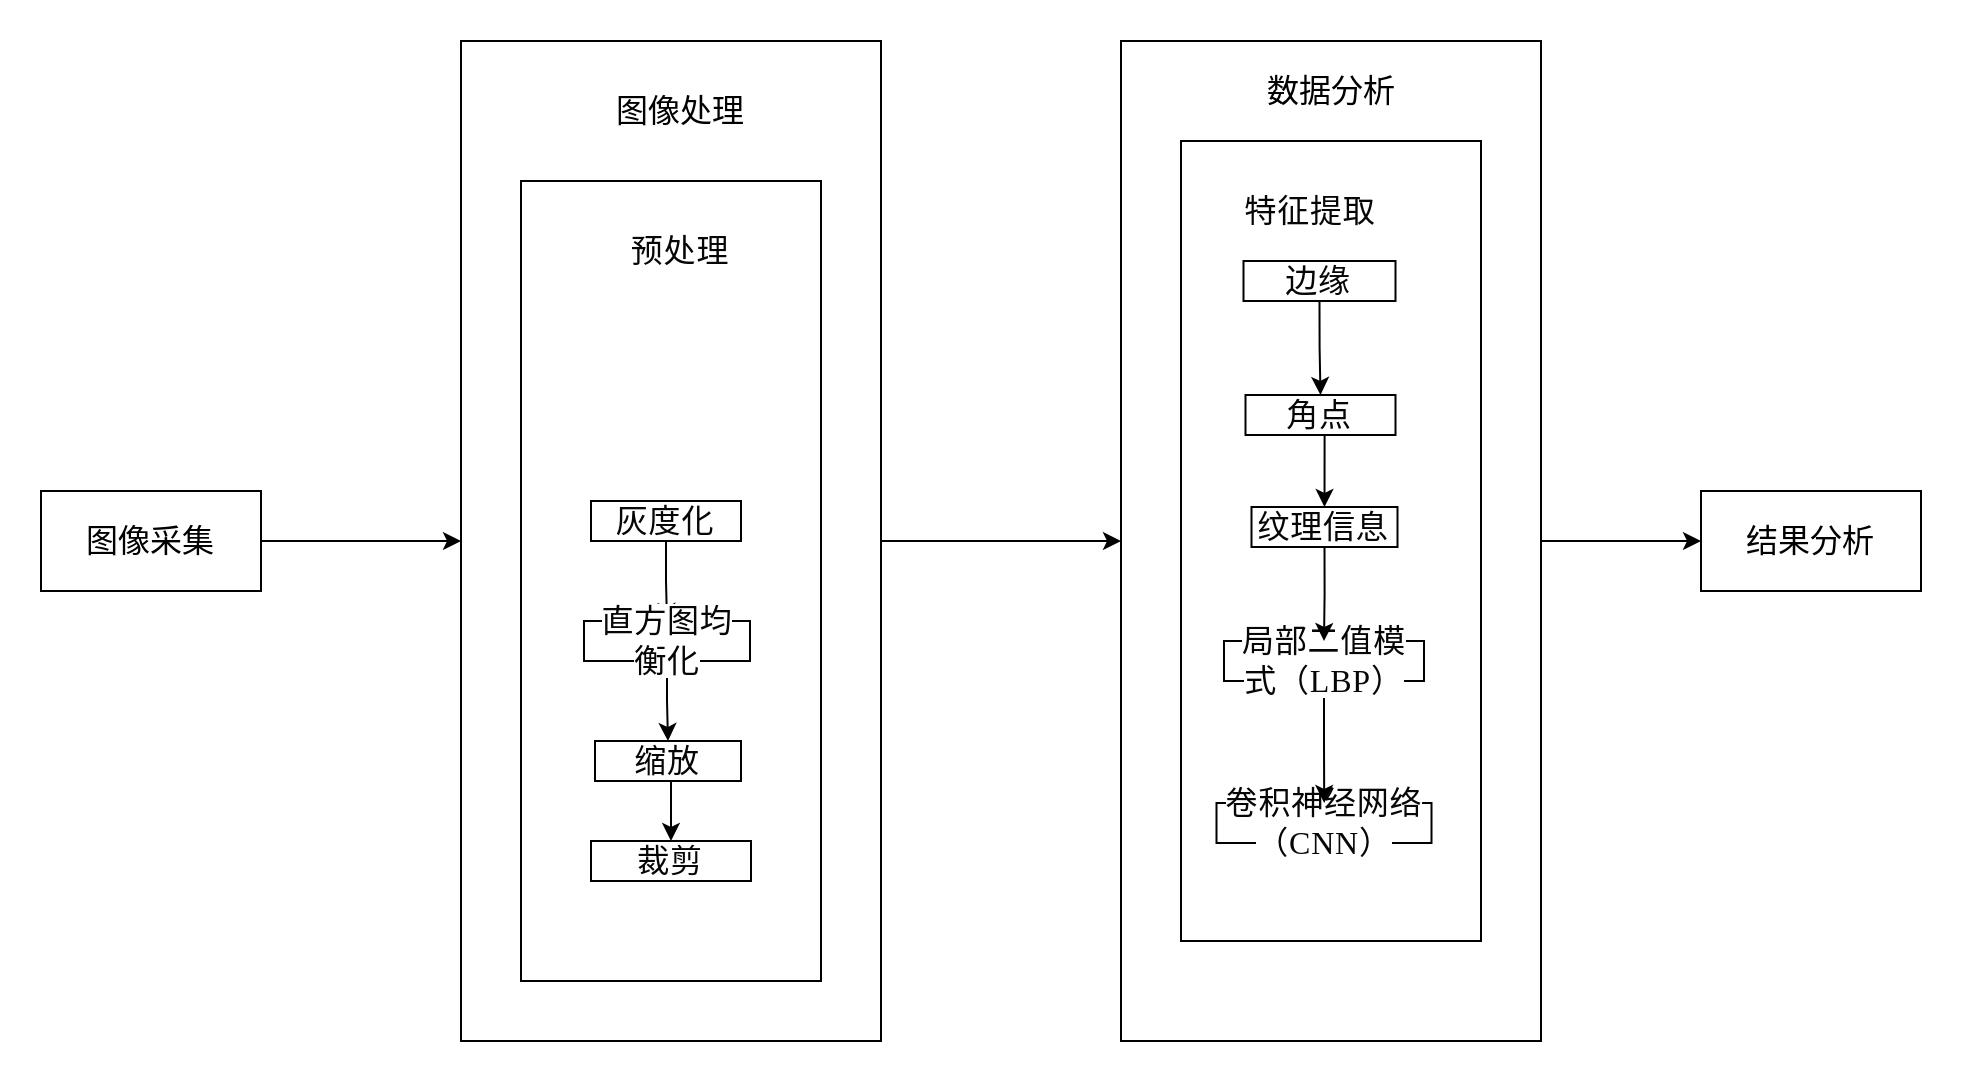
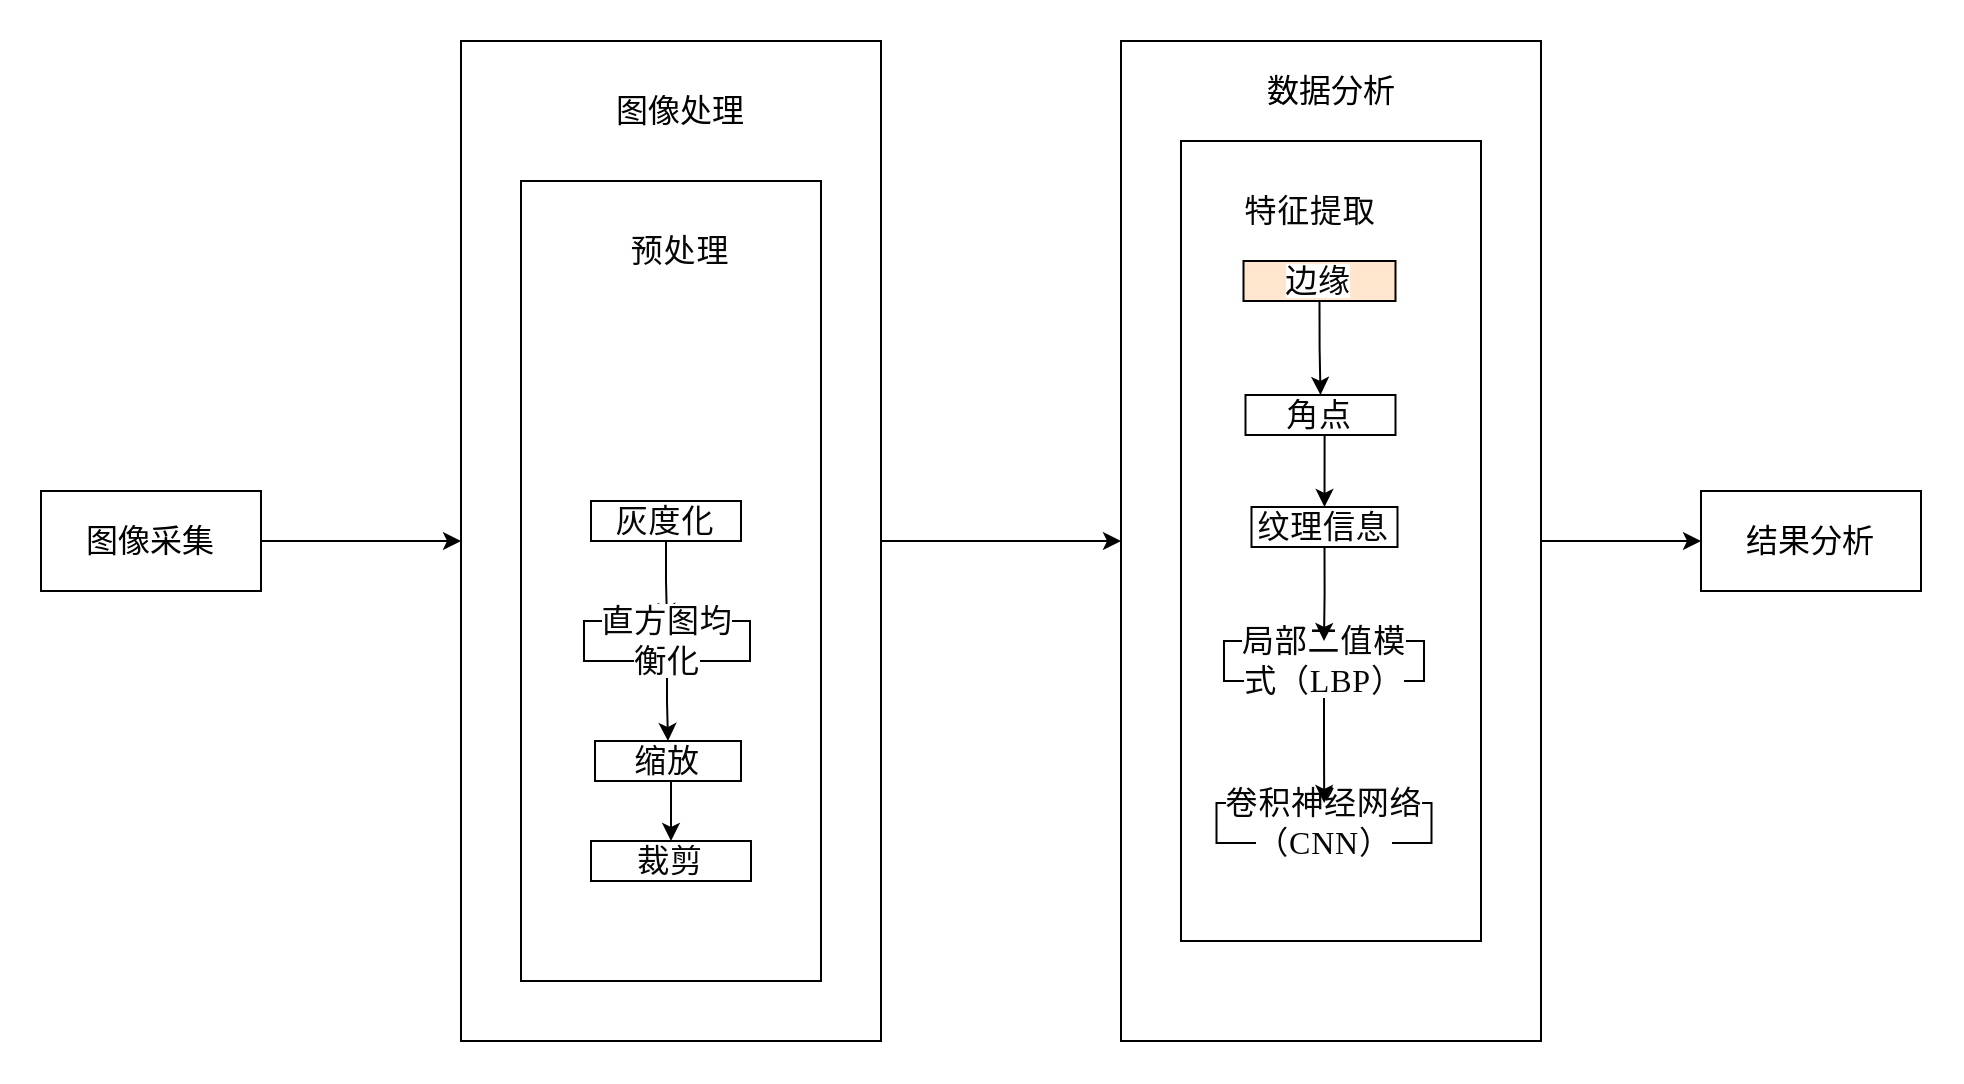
(1320, 281) -> (1320, 281)
